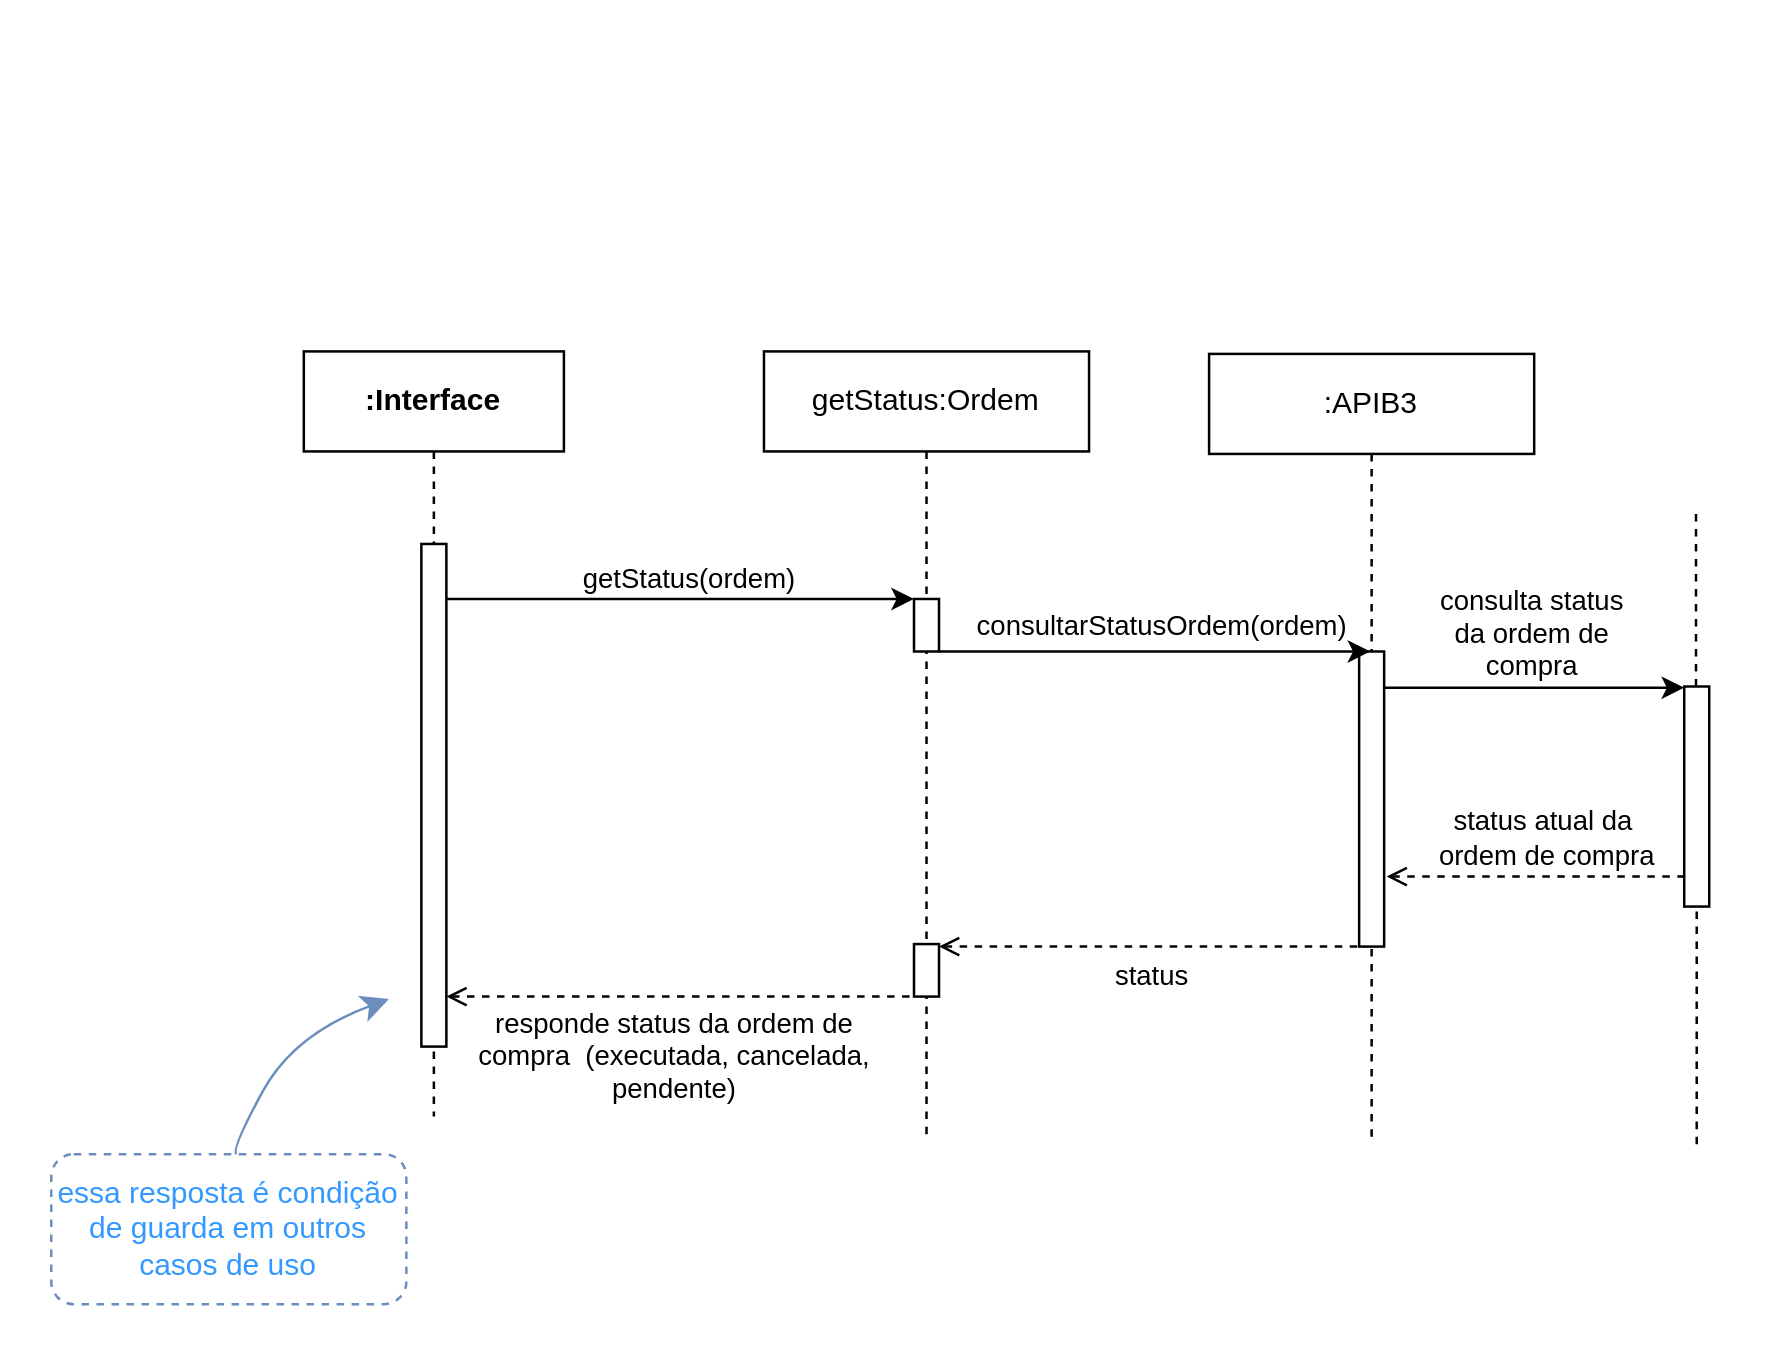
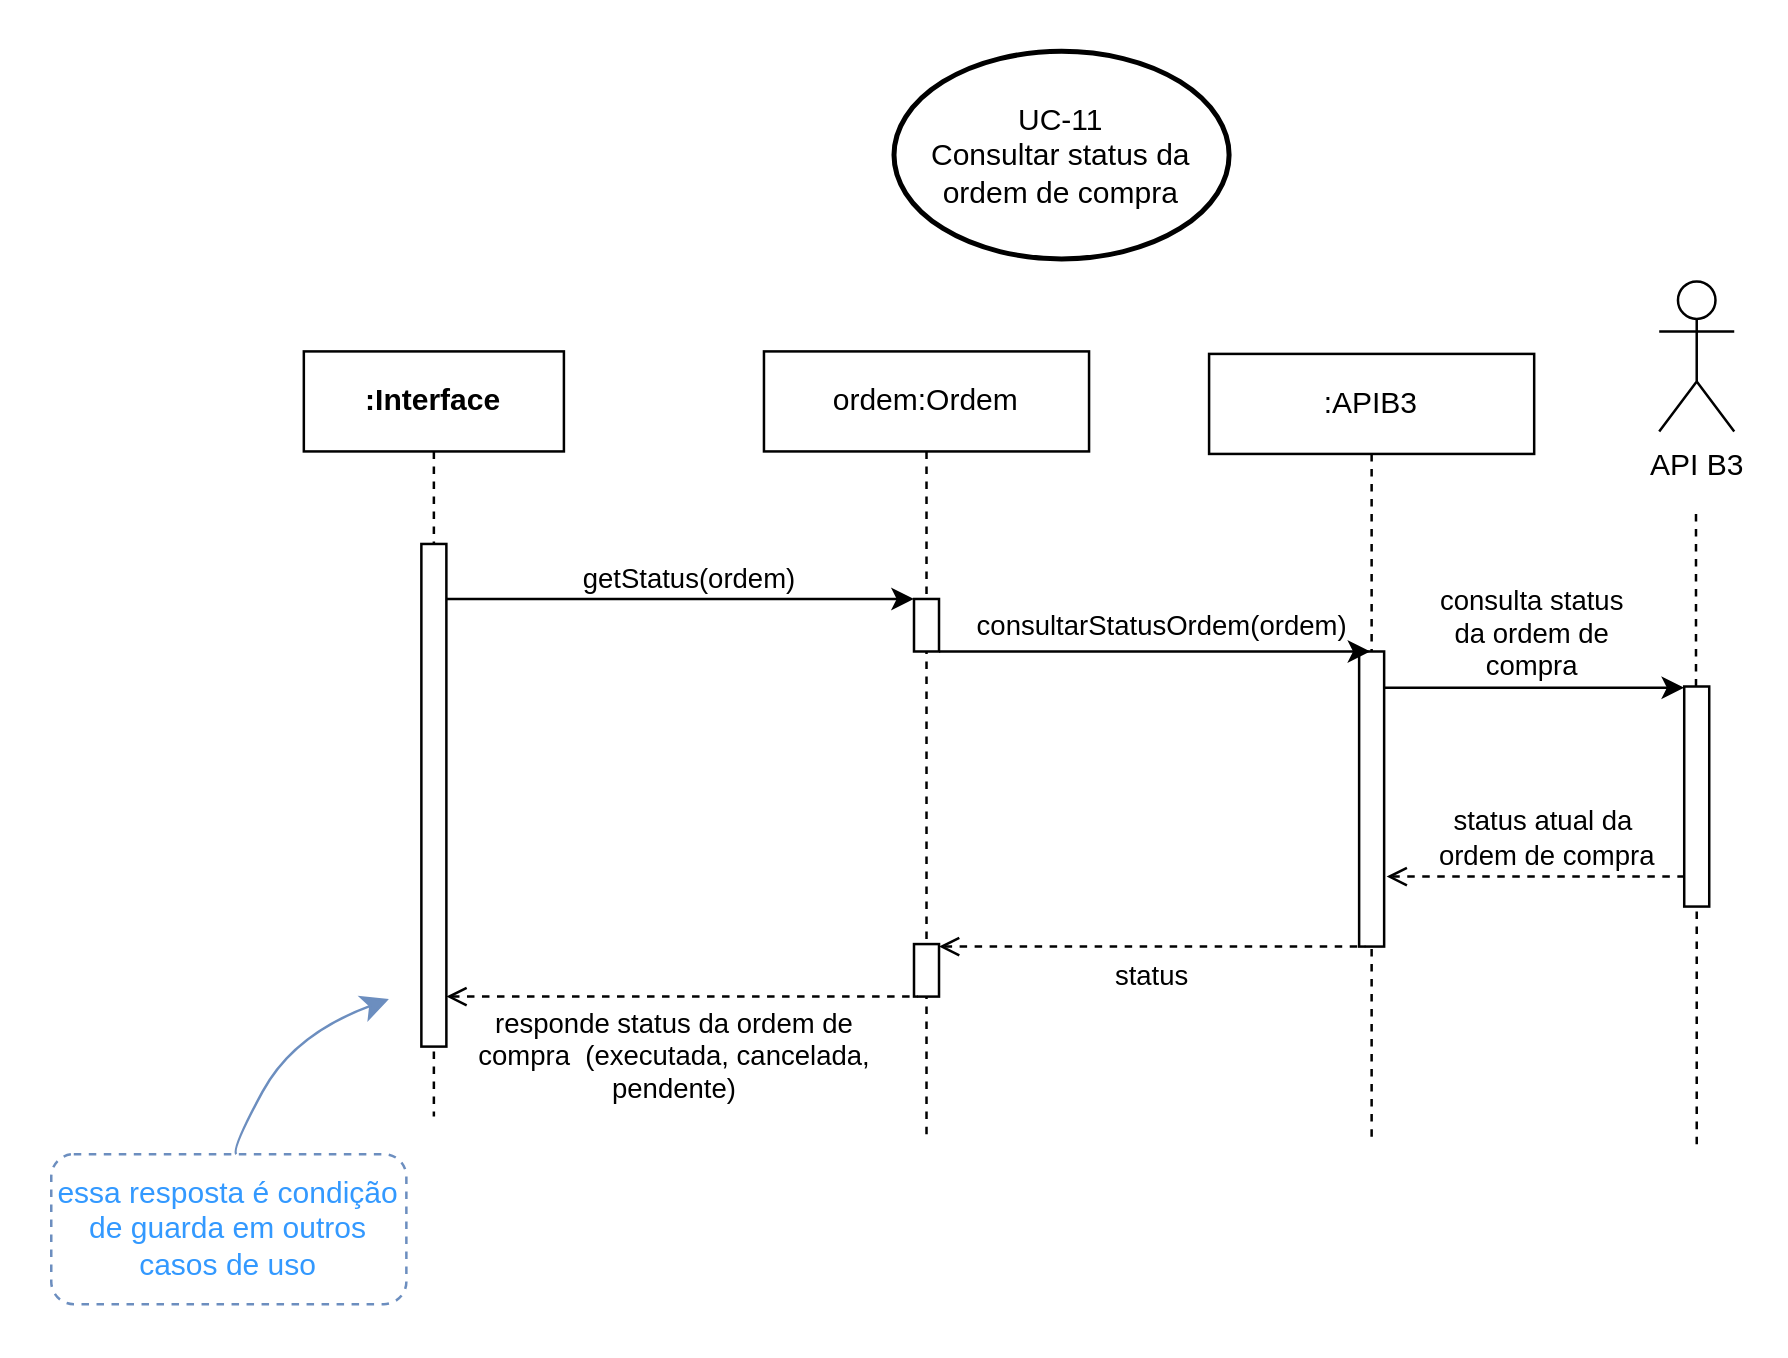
none -> (1061, 155)
none -> (1696, 356)
(926, 401) -> (926, 401)
